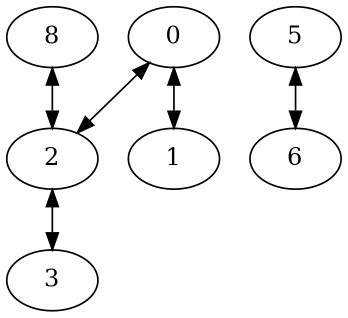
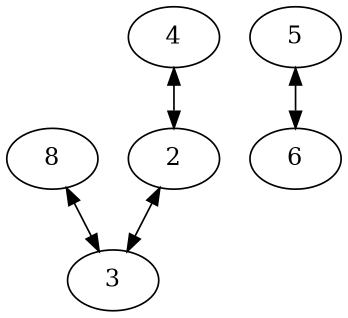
(174, 37) -> (174, 37)
(52, 98) -> (83, 220)
(174, 159) -> none
